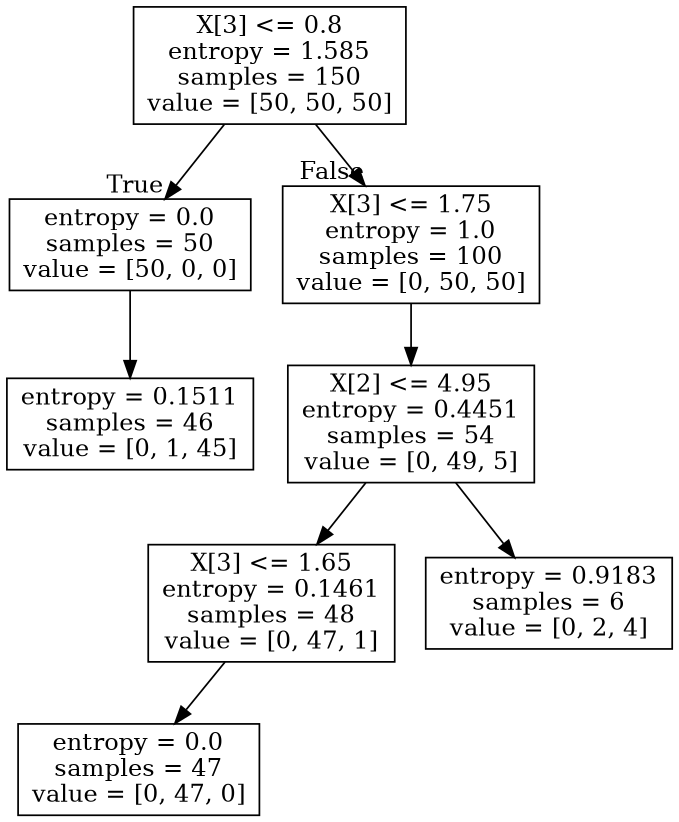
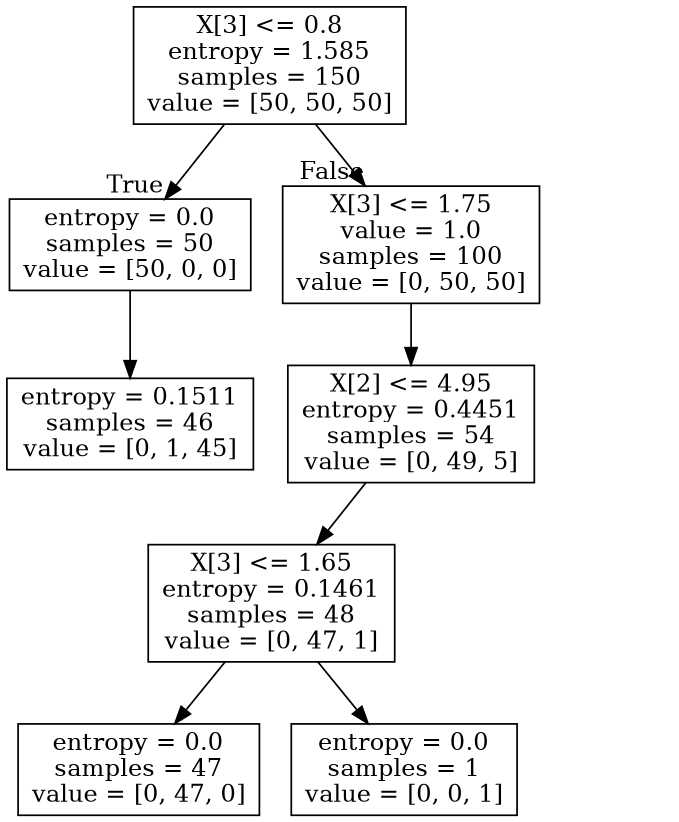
(411, 245) -> (411, 245)
(549, 603) -> none
none -> (404, 770)
